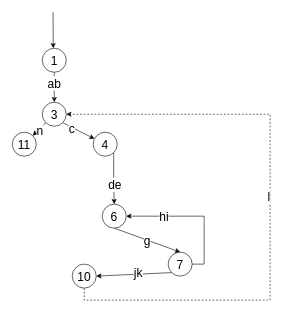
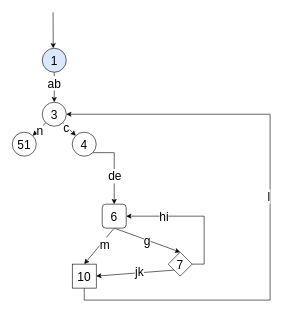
(54, 60) -> (54, 60)
(24, 144) -> (24, 144)
(105, 144) -> (84, 144)
(114, 216) -> (114, 216)
none -> (100, 245)
(180, 264) -> (180, 264)
(84, 276) -> (84, 276)
(220, 300) -> (220, 300)
